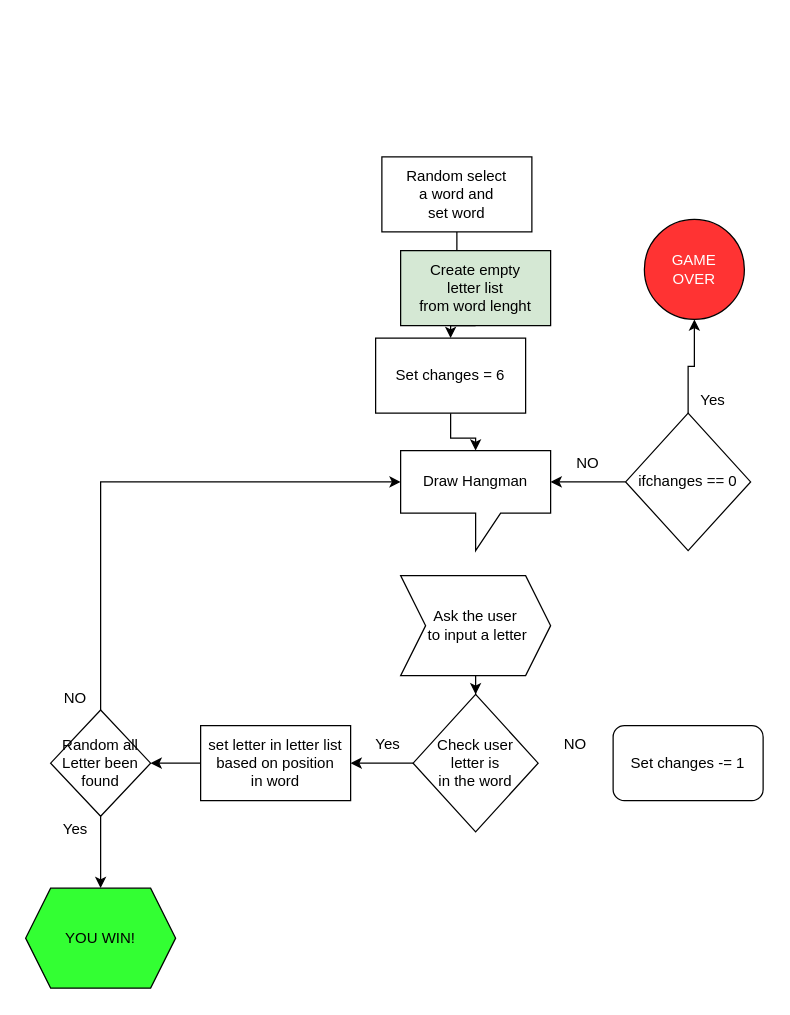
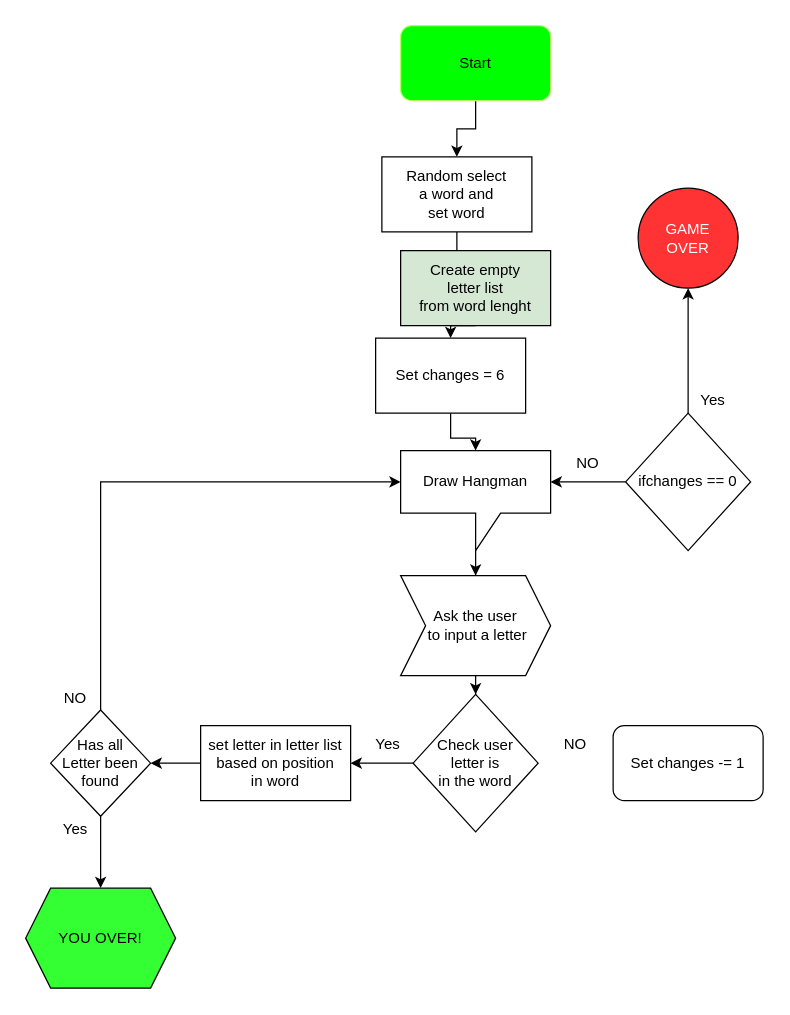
none -> (476, 63)
none -> (470, 129)
(694, 269) -> (688, 238)
none -> (476, 568)
(101, 763) -> (101, 763)
(101, 938) -> (101, 938)
